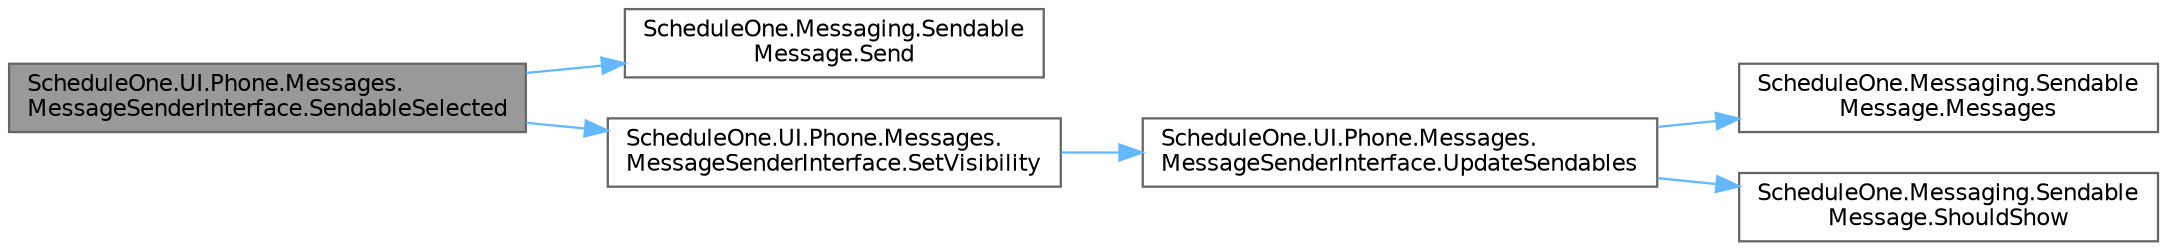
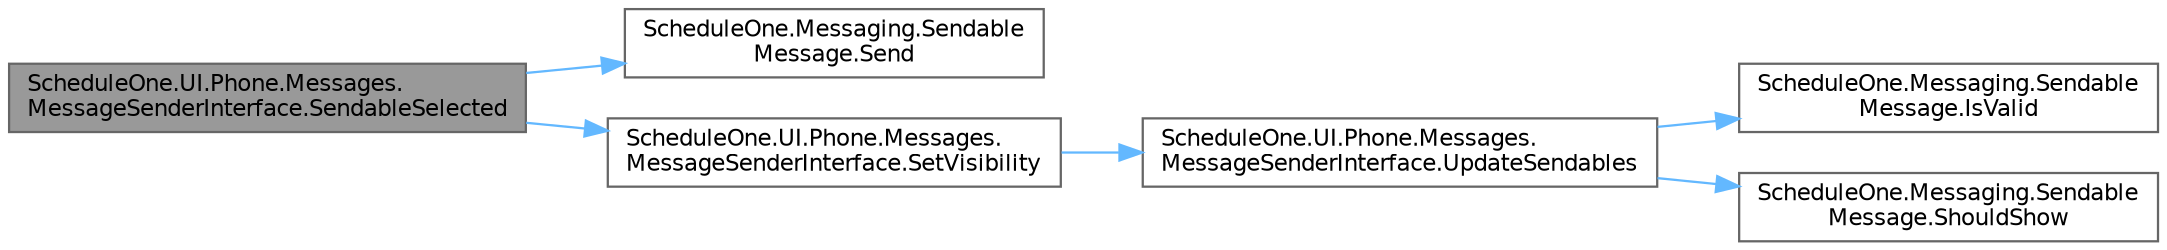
(1949, 98) -> (1949, 98)
